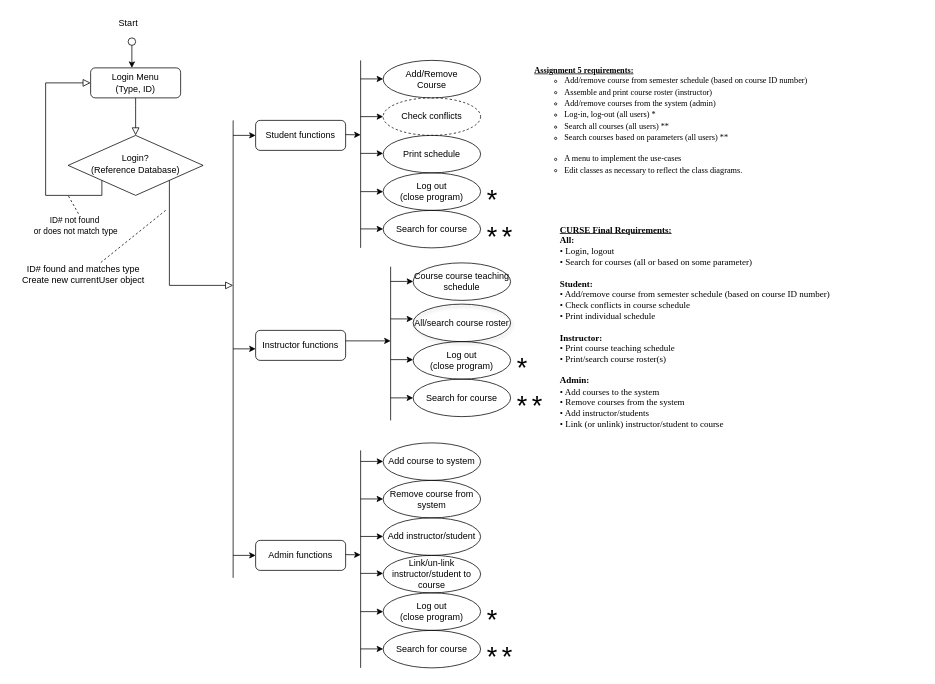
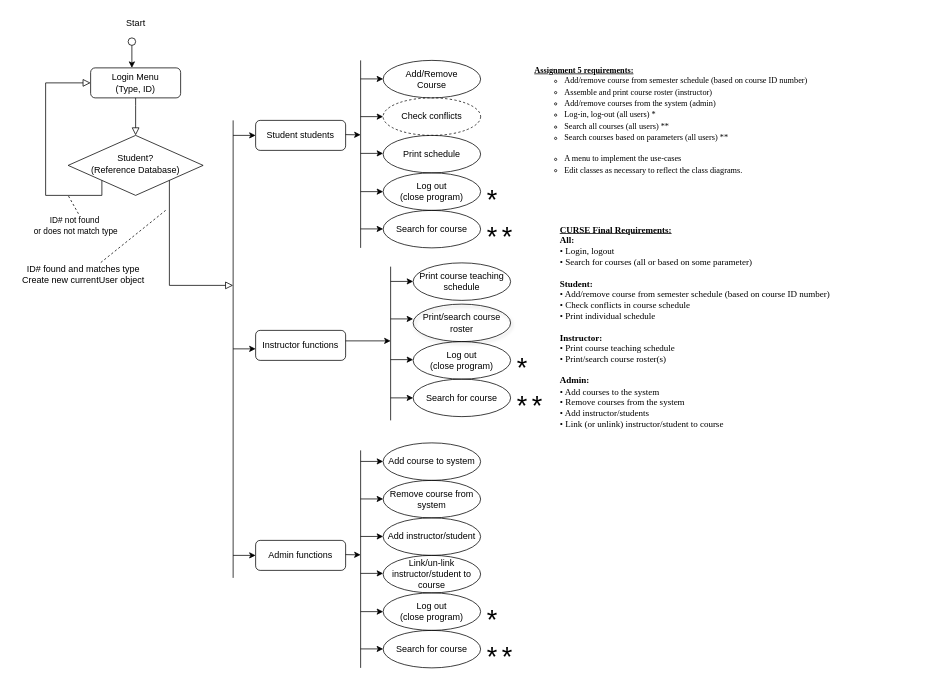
(128, 23) -> (135, 23)
(300, 135) -> (300, 135)
(135, 164) -> (135, 164)
(462, 282) -> (462, 282)
(462, 323) -> (462, 323)
